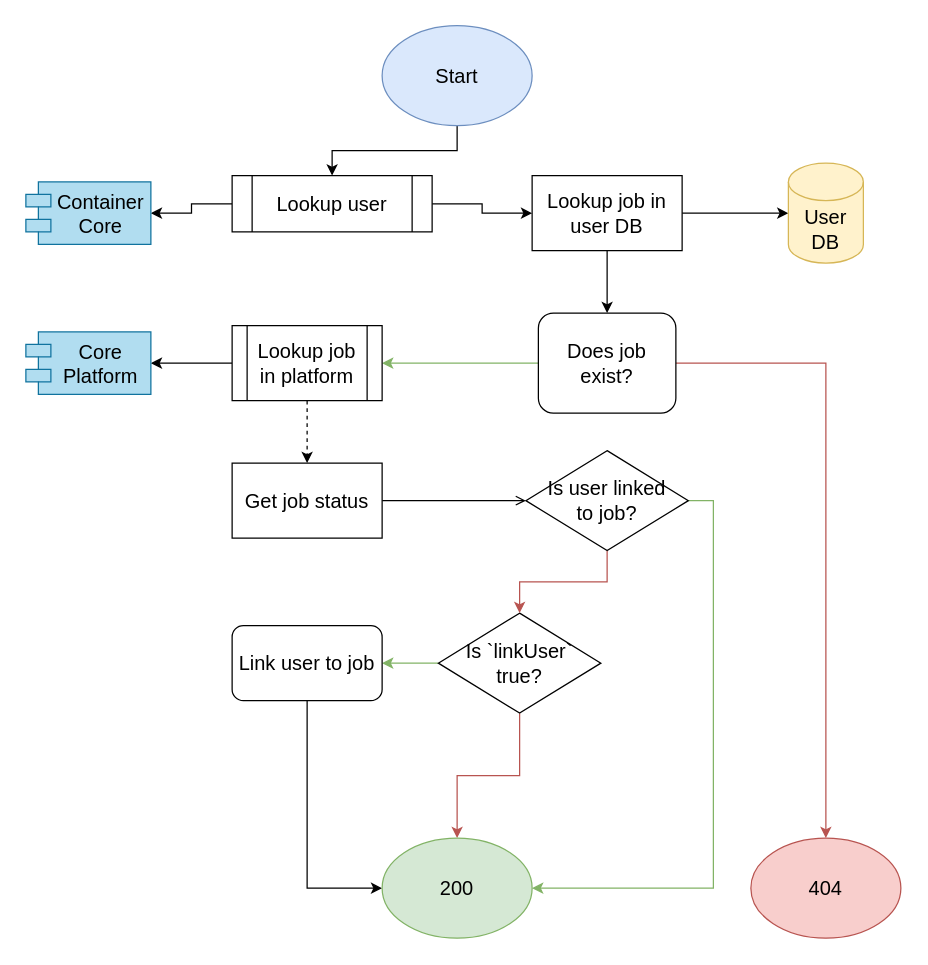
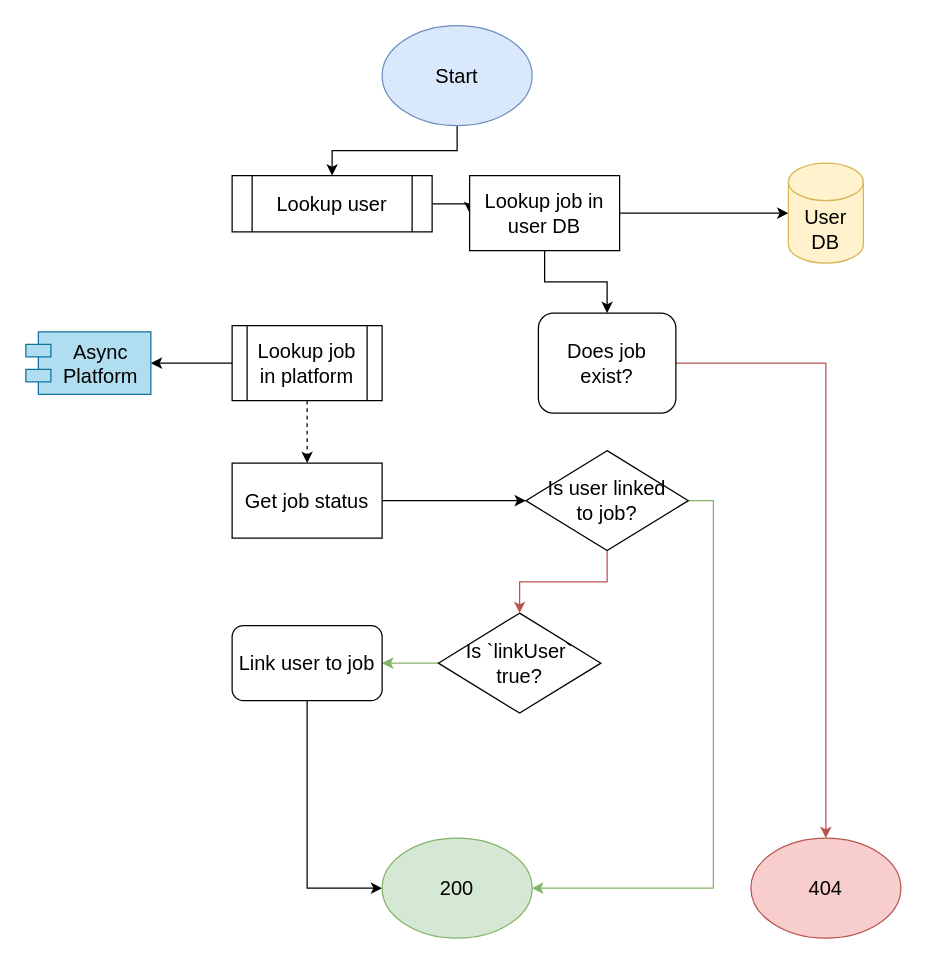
(191, 204) -> none
(88, 213) -> none
(607, 213) -> (544, 213)
(100, 352) -> (100, 352)
(464, 363) -> none
(518, 501) -> (516, 501)
(492, 776) -> none
